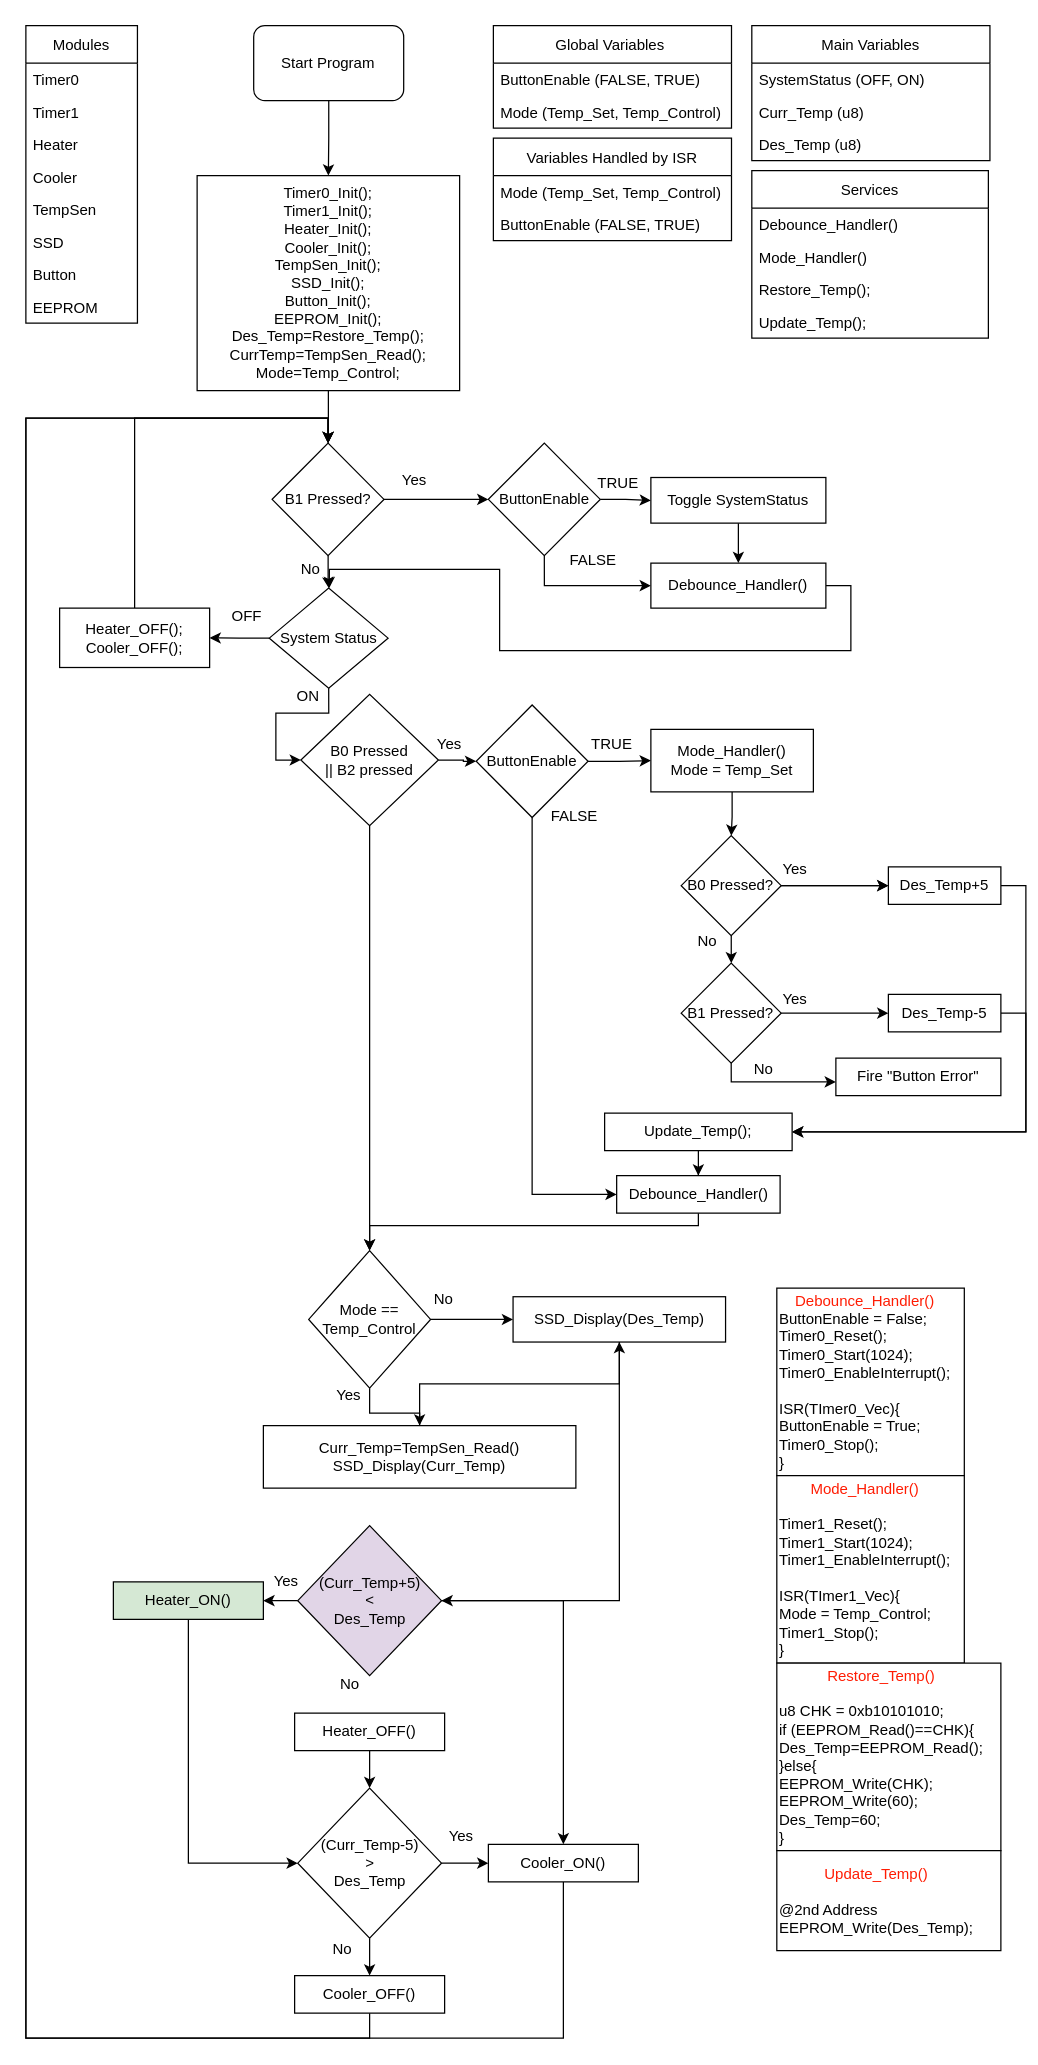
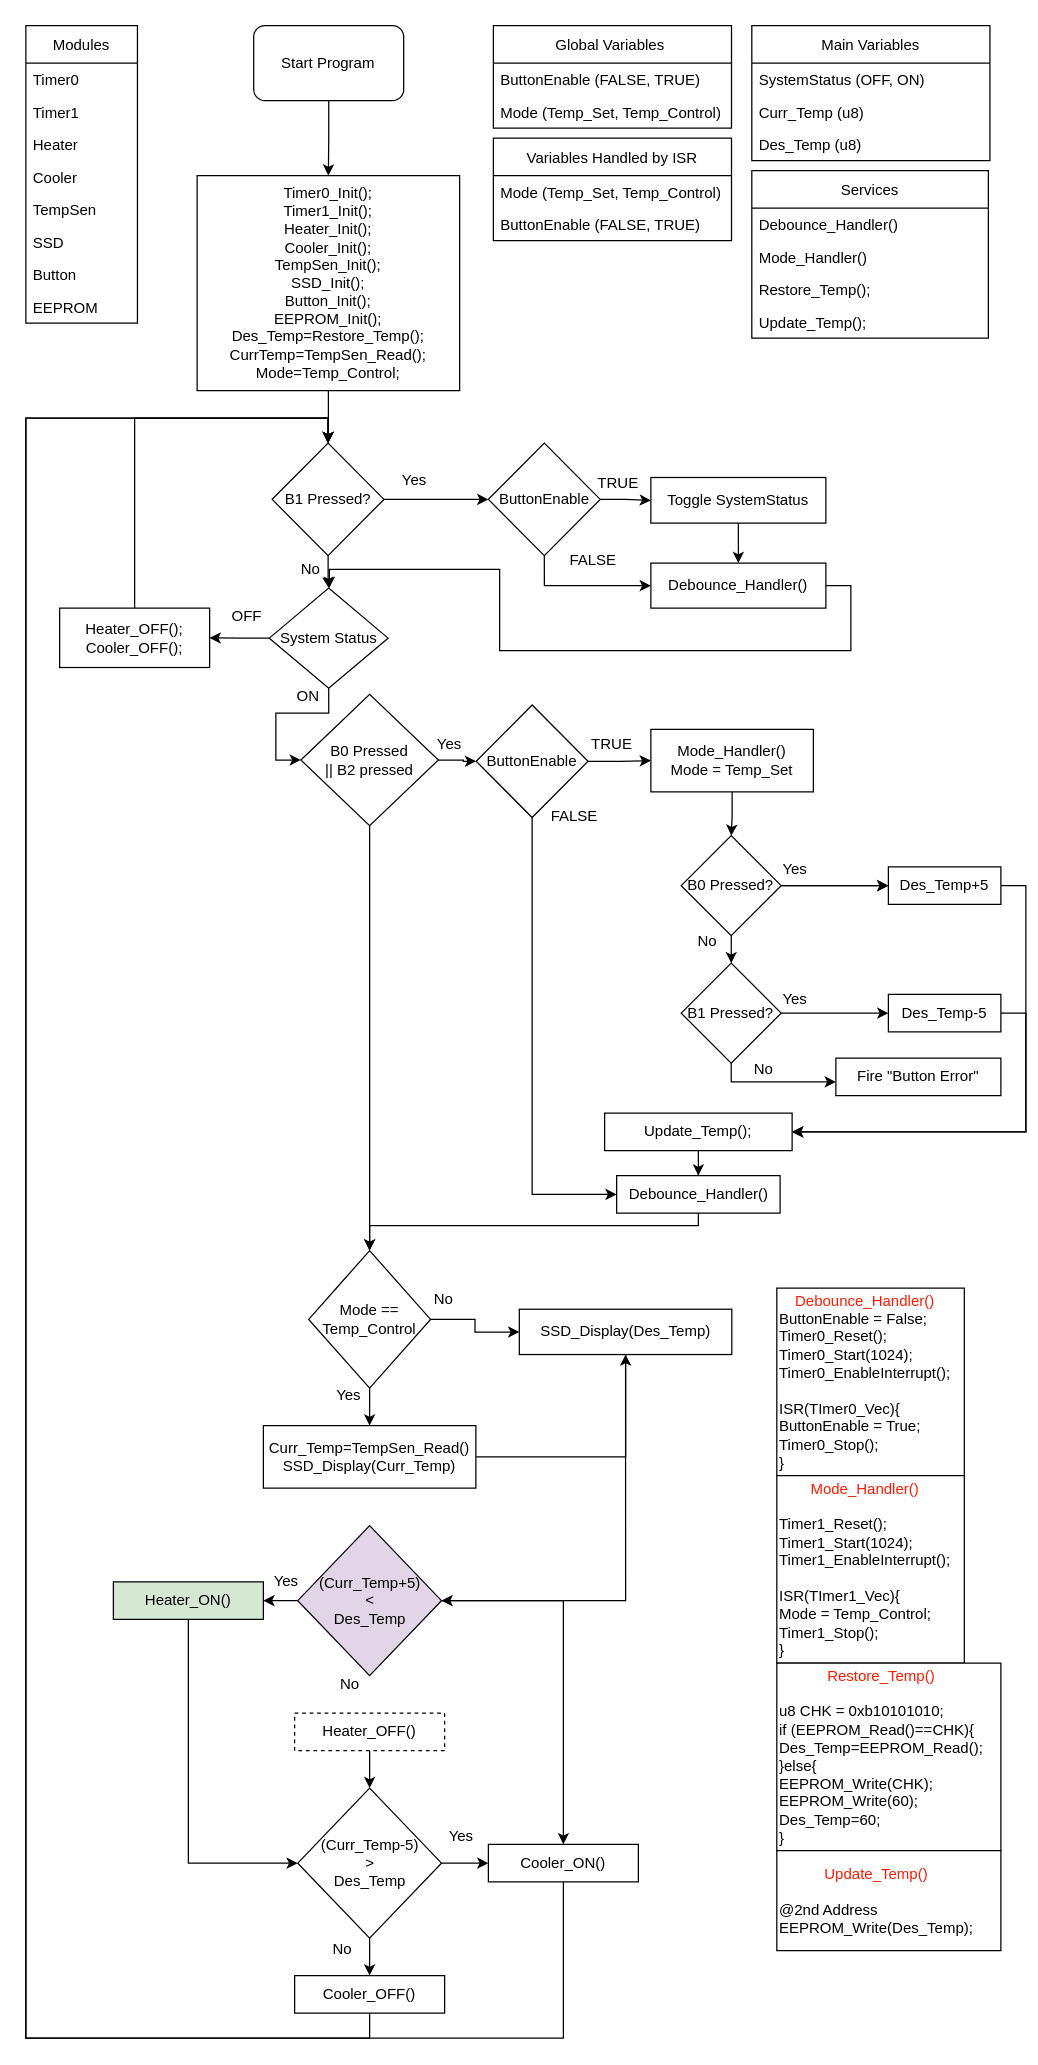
(619, 1319) -> (625, 1332)
(419, 1457) -> (369, 1457)
(369, 1732) -> (369, 1732)
